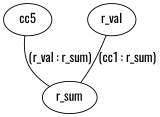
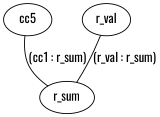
(60, 59) -> (58, 59)
(127, 59) -> (125, 59)
